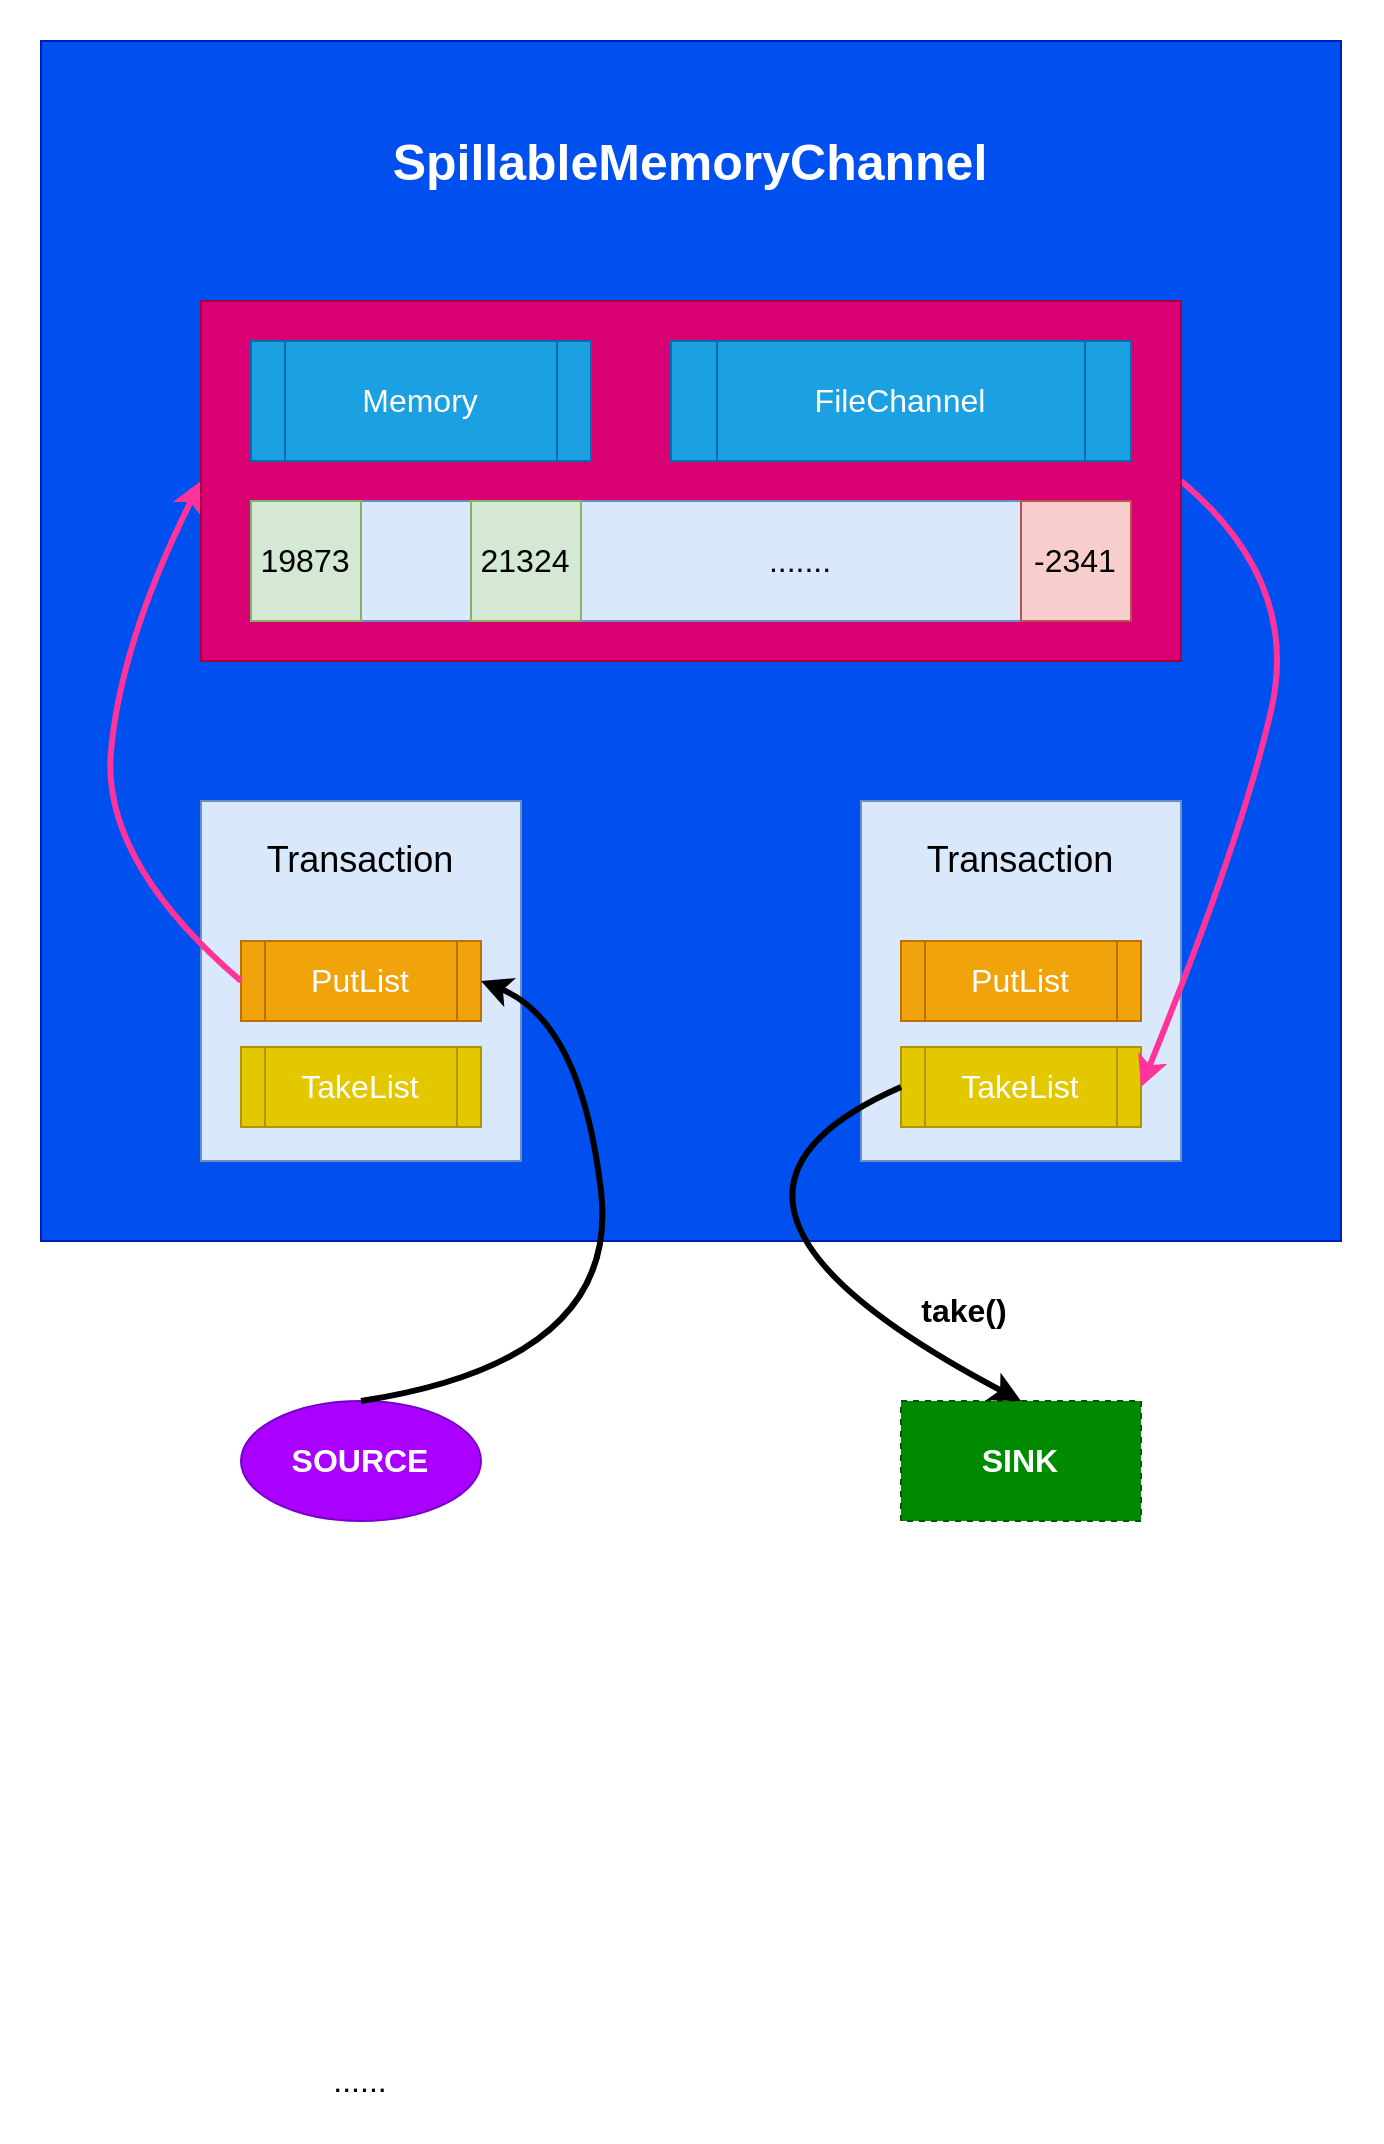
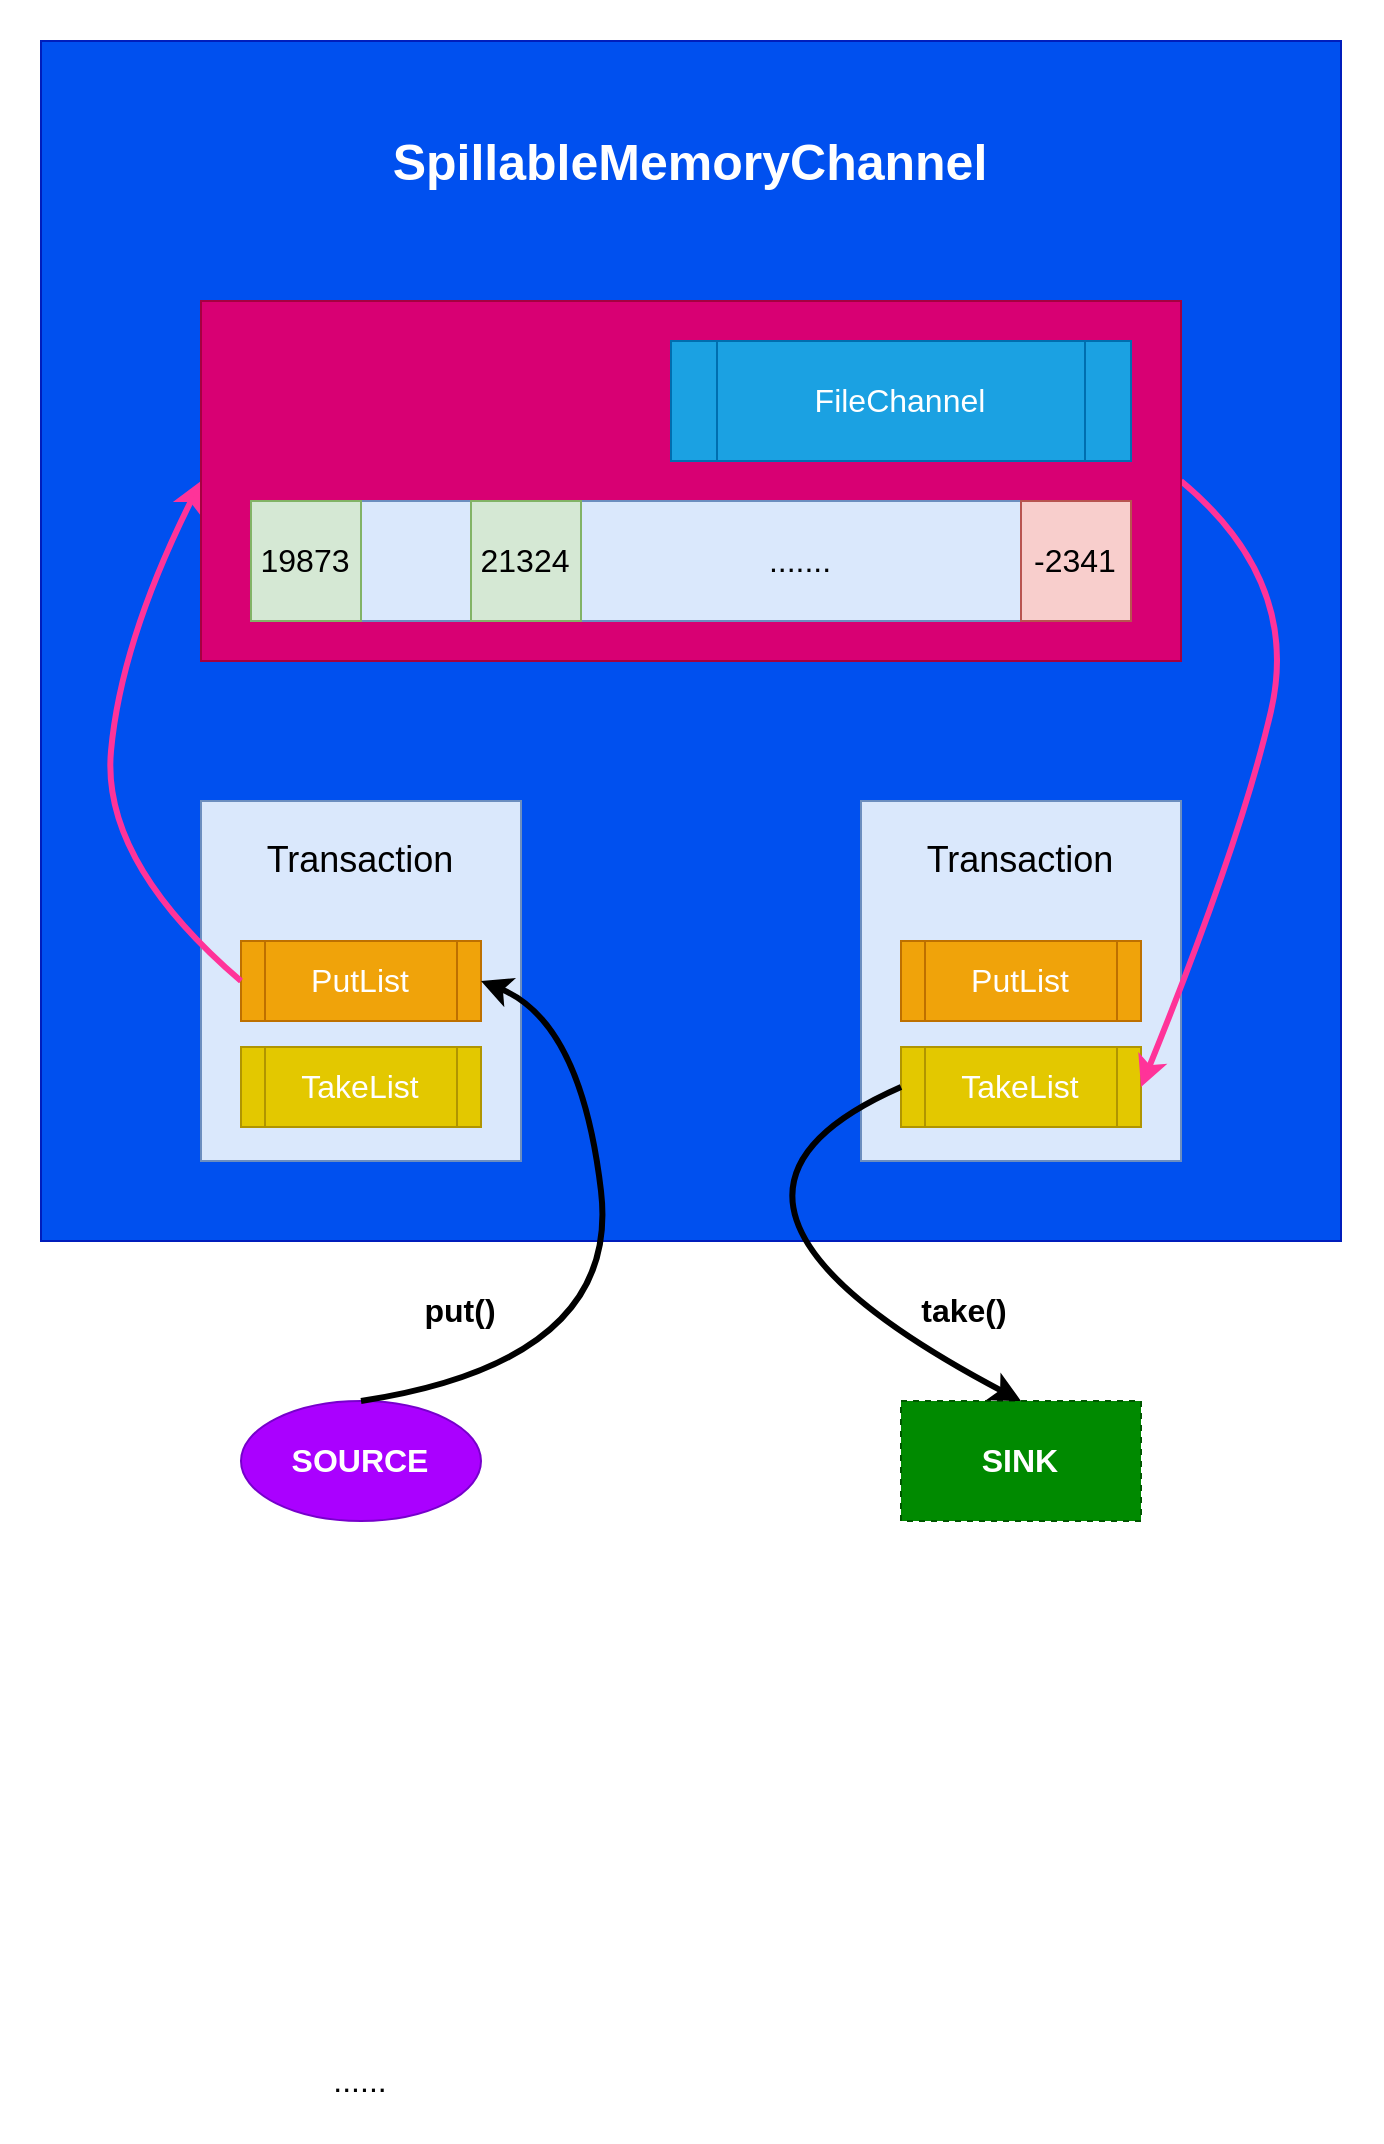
(421, 401) -> none
none -> (461, 1311)
